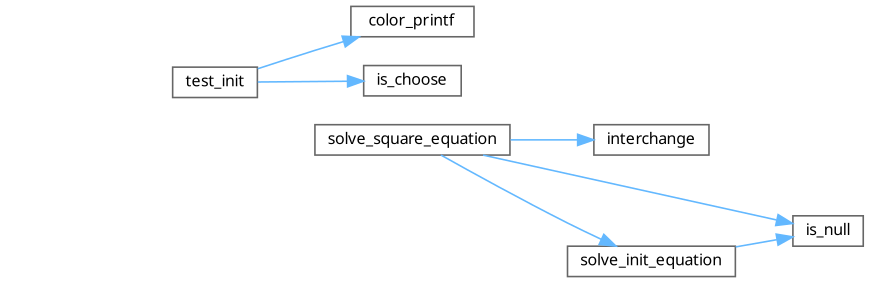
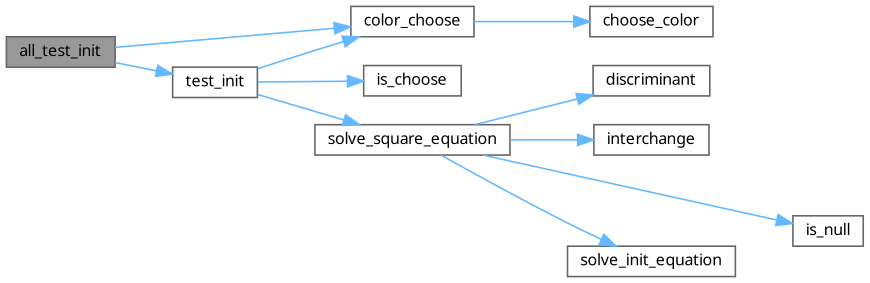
(412, 22) -> (412, 22)
none -> (651, 22)
none -> (61, 52)
none -> (651, 81)
none -> (301, 107)
(756, 243) -> none
